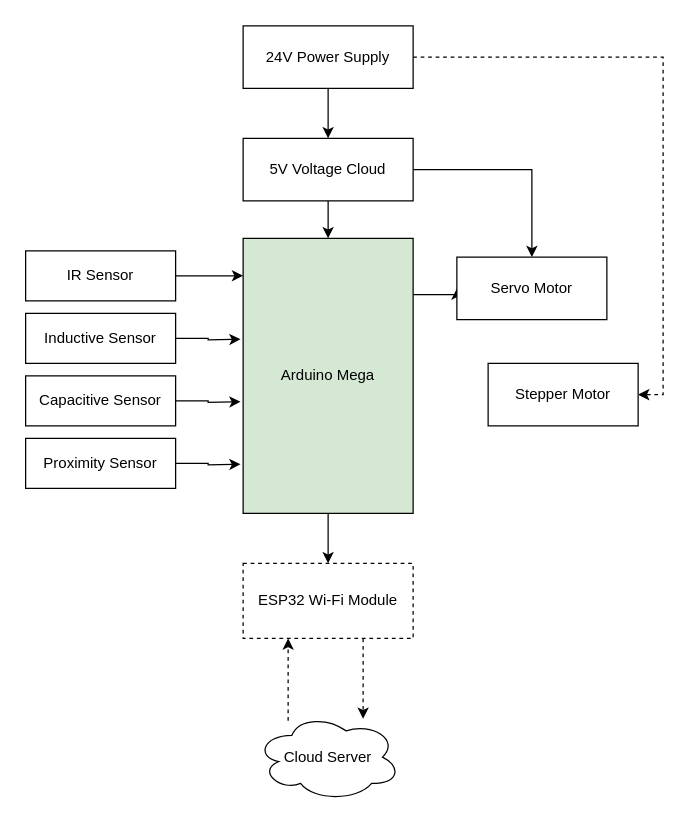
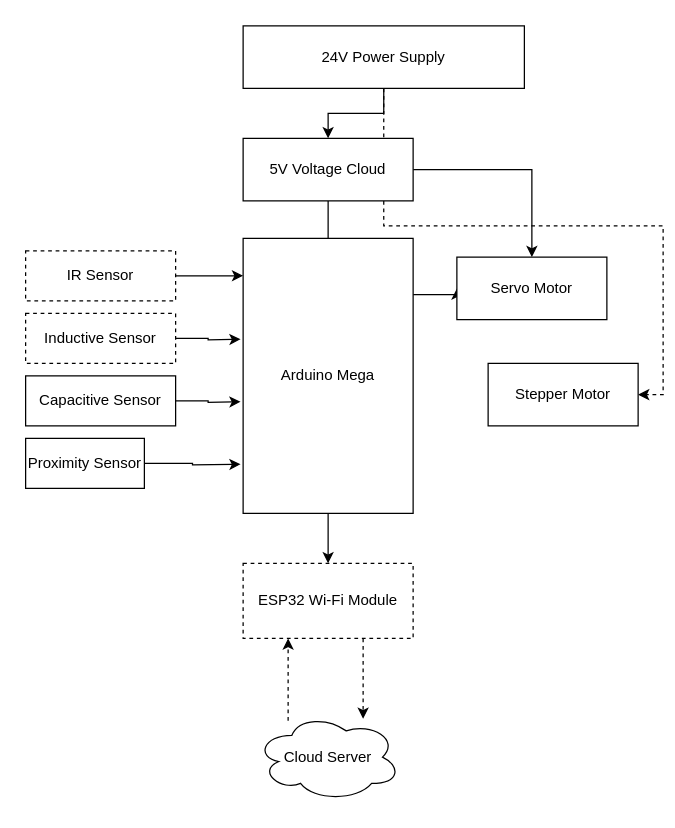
(328, 57) -> (384, 57)
(328, 228) -> (328, 231)
(101, 276) -> (101, 276)
(101, 338) -> (101, 338)
(328, 376) -> (328, 376)
(101, 463) -> (85, 463)
